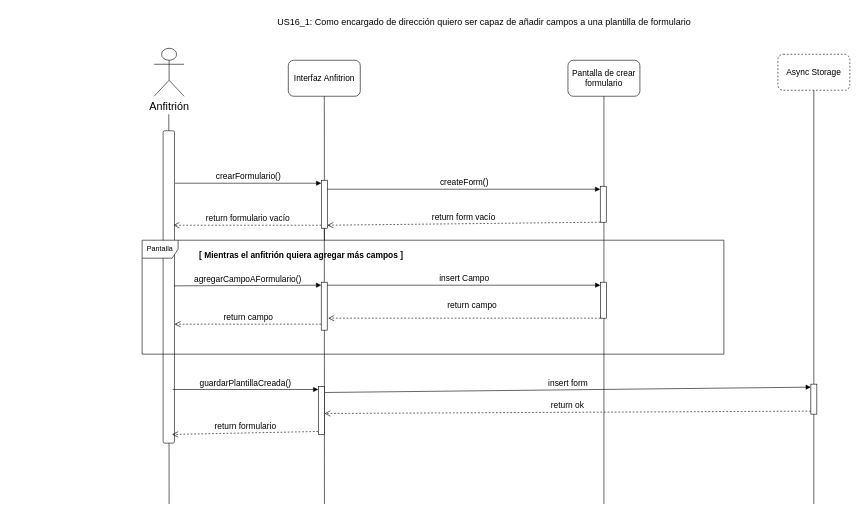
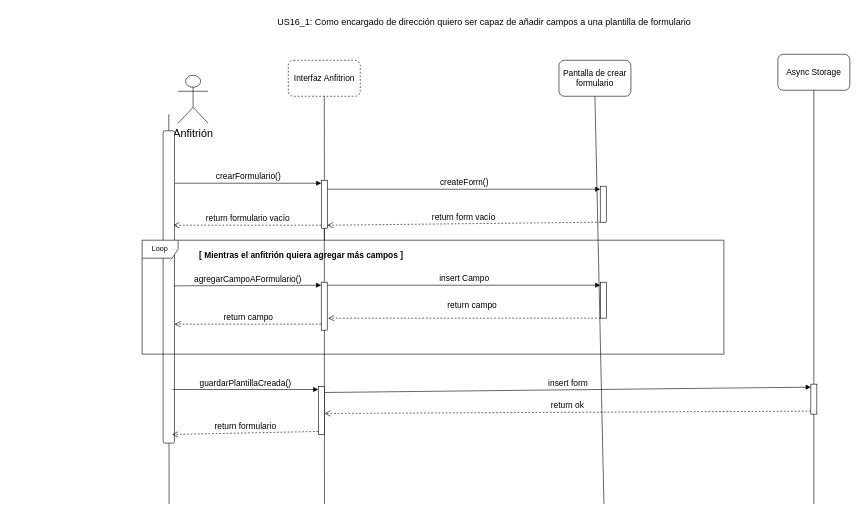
(169, 72) -> (193, 99)
(814, 72) -> (814, 72)
(324, 78) -> (324, 78)
(604, 78) -> (595, 78)
(160, 249) -> (160, 249)
